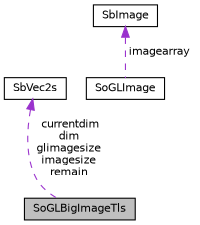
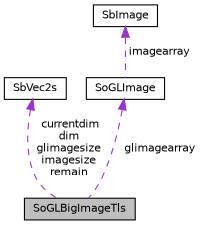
none -> (110, 156)
